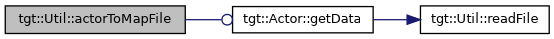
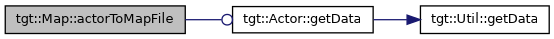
(95, 20) -> (95, 20)
(485, 20) -> (485, 20)
